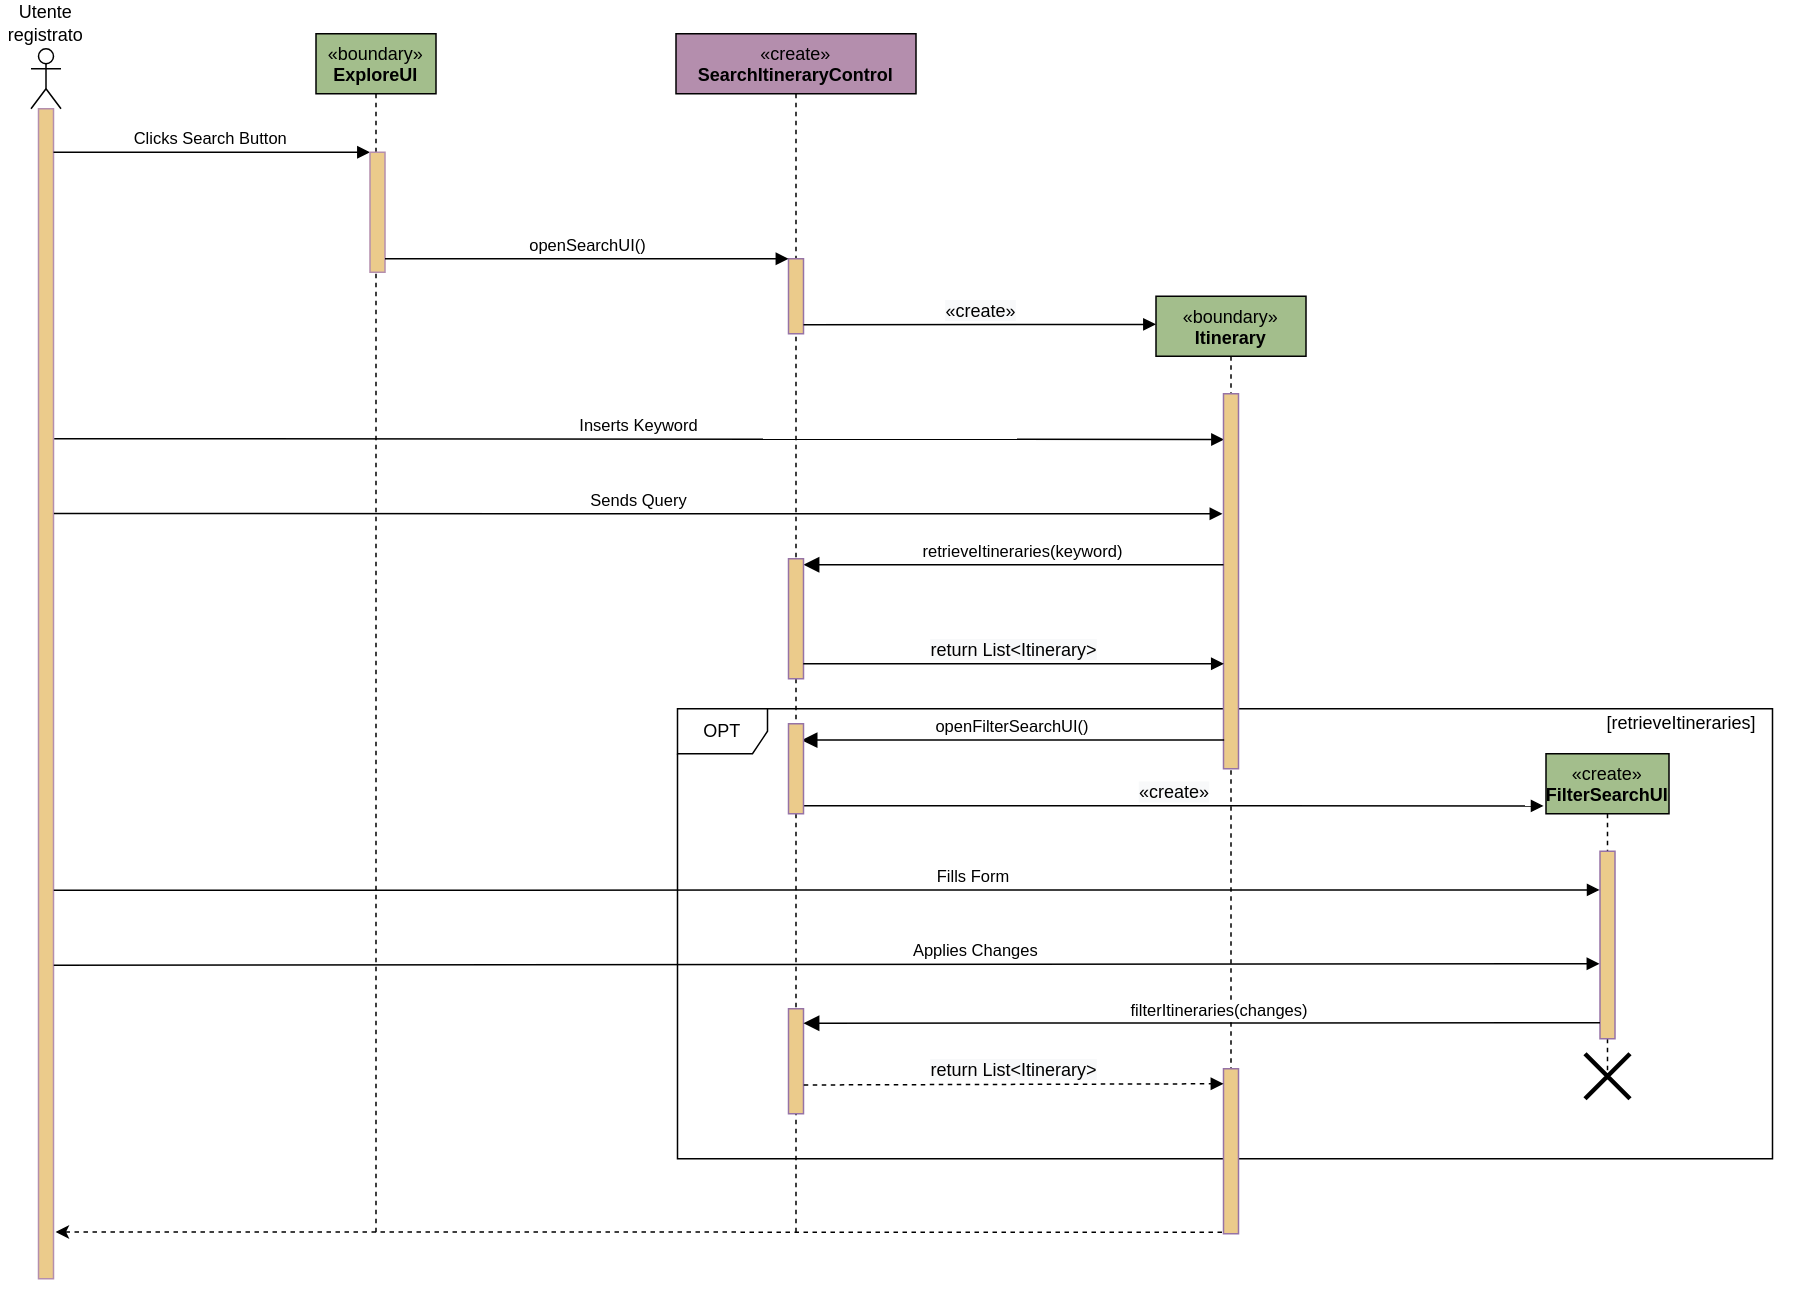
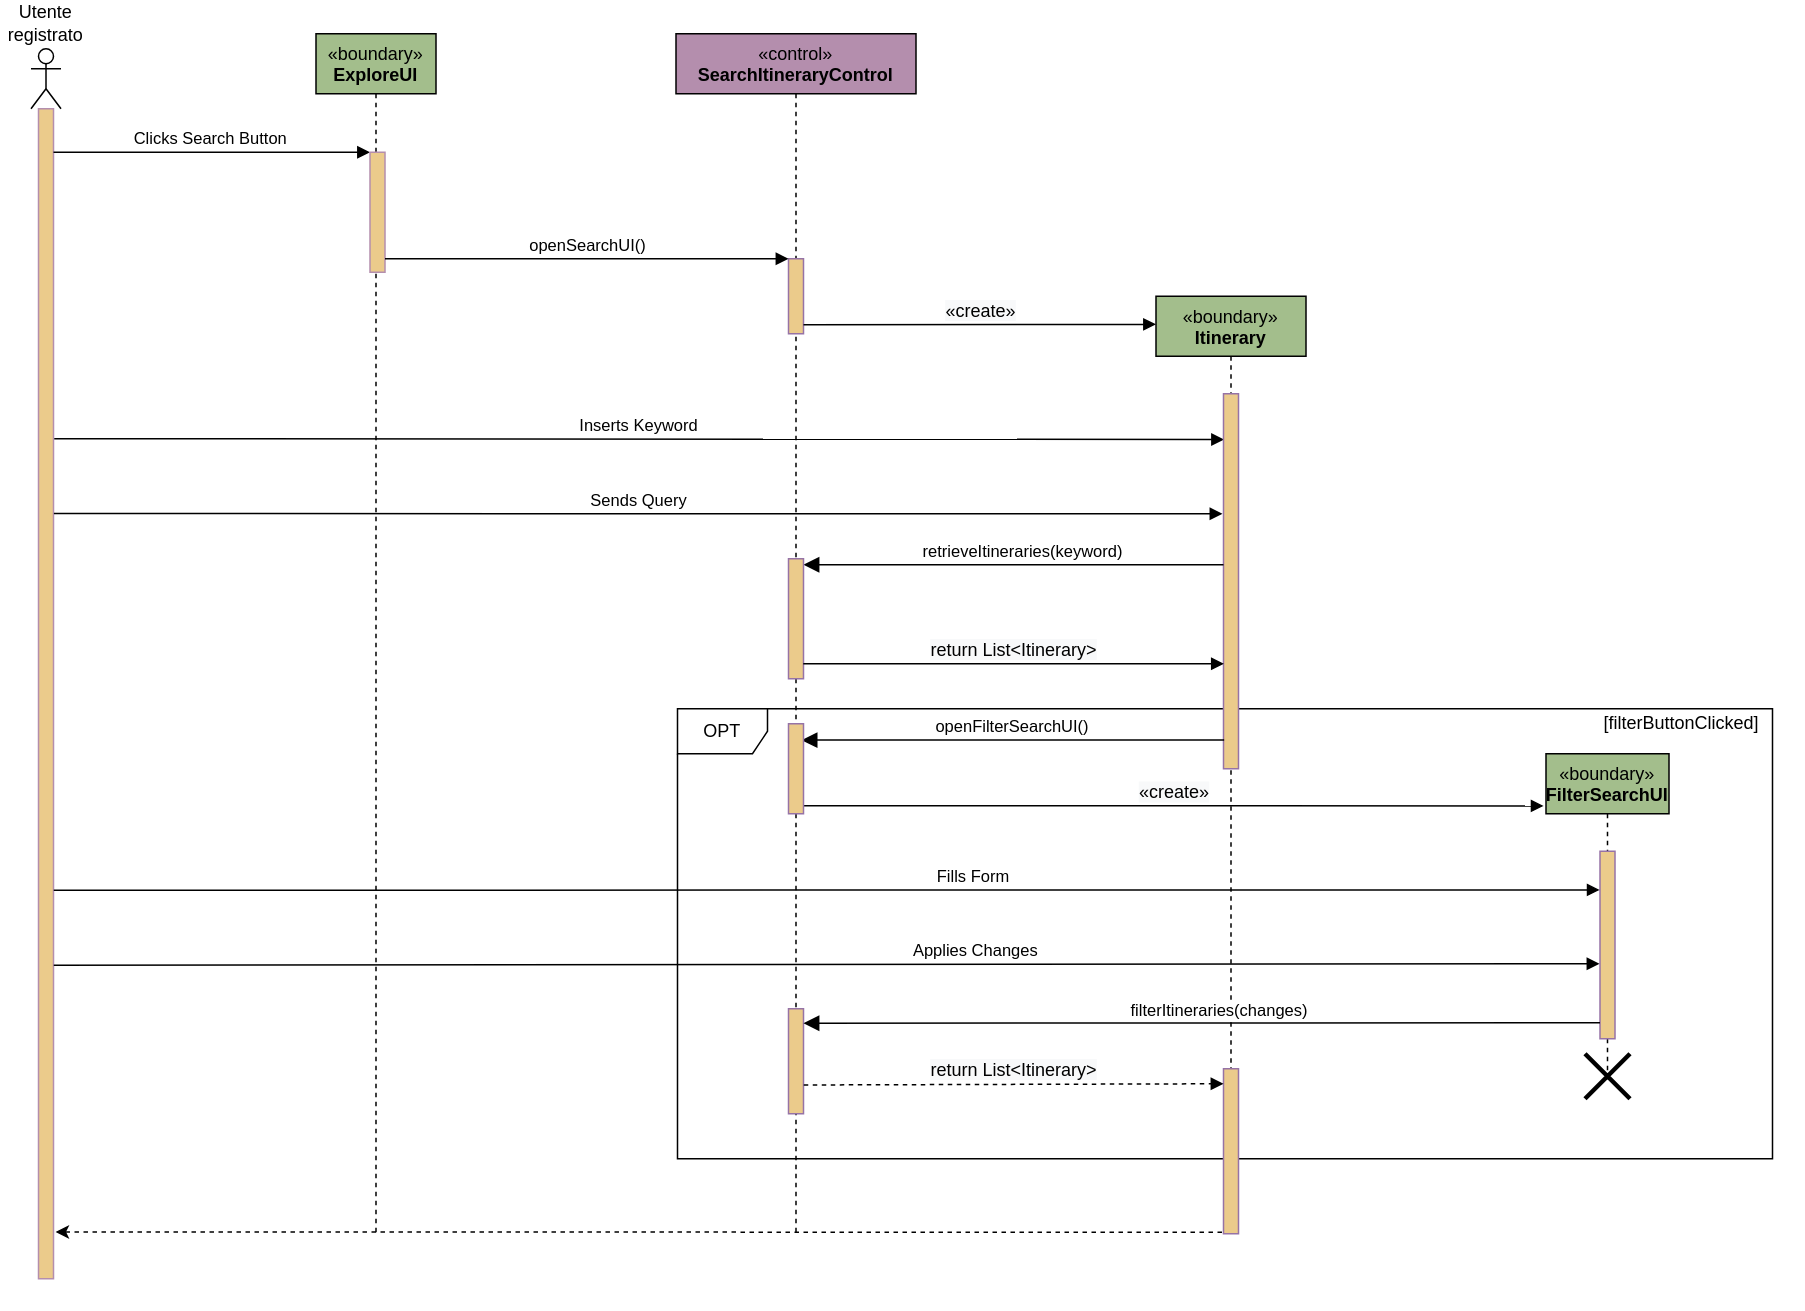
(796, 66) -> (796, 66)
(1682, 724) -> (1682, 724)
(1607, 797) -> (1607, 797)
